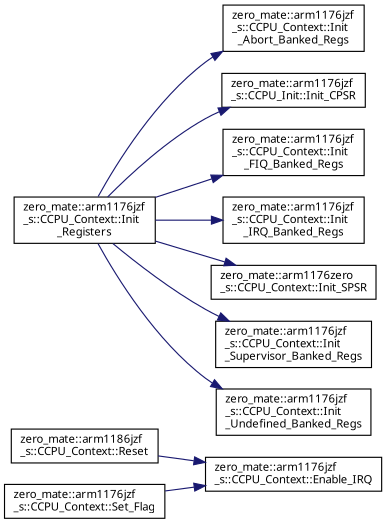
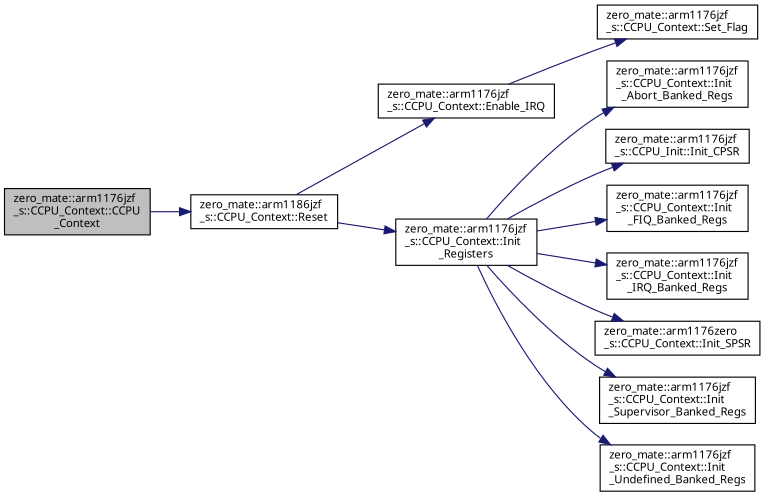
none -> (77, 212)
none -> (361, 226)
(180, 489) -> (562, 63)
